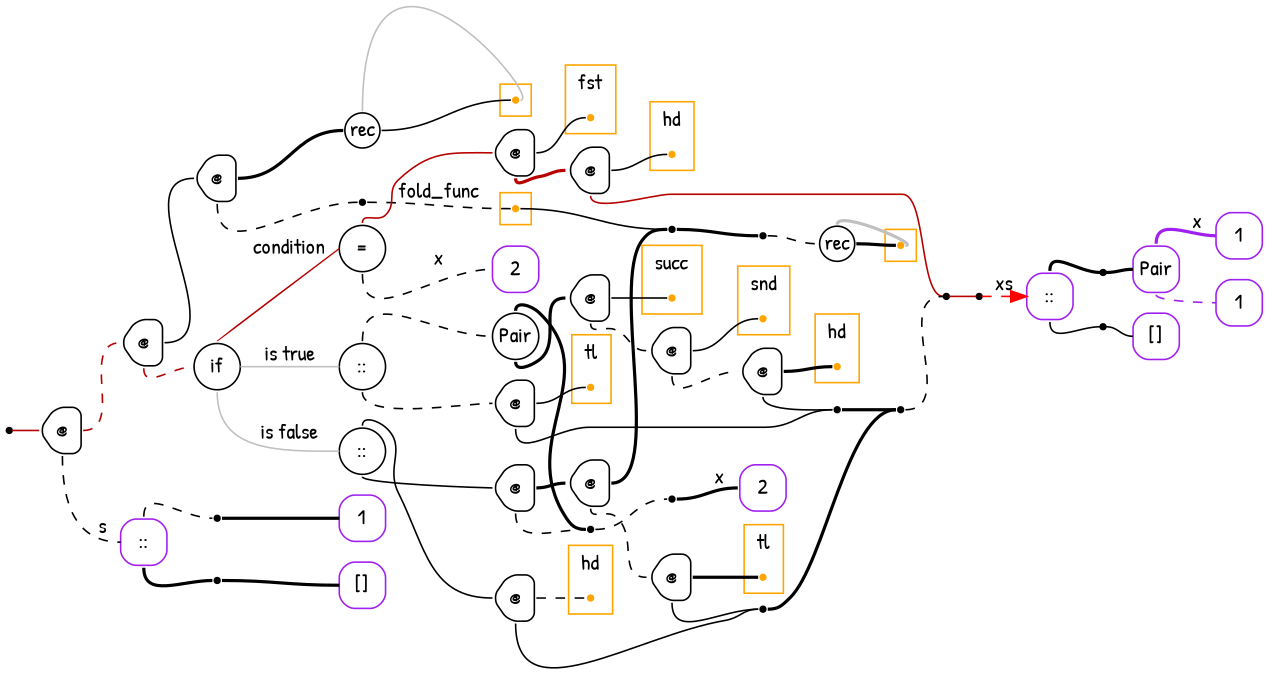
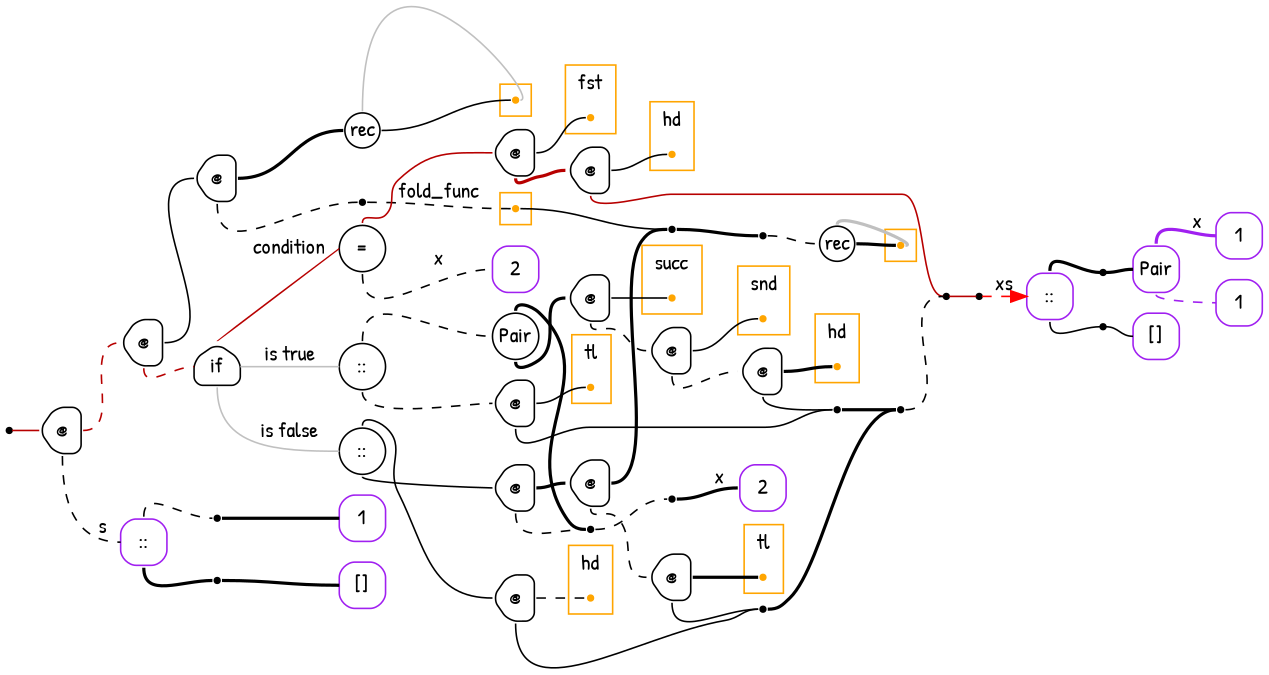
(217, 367) -> (217, 367)
